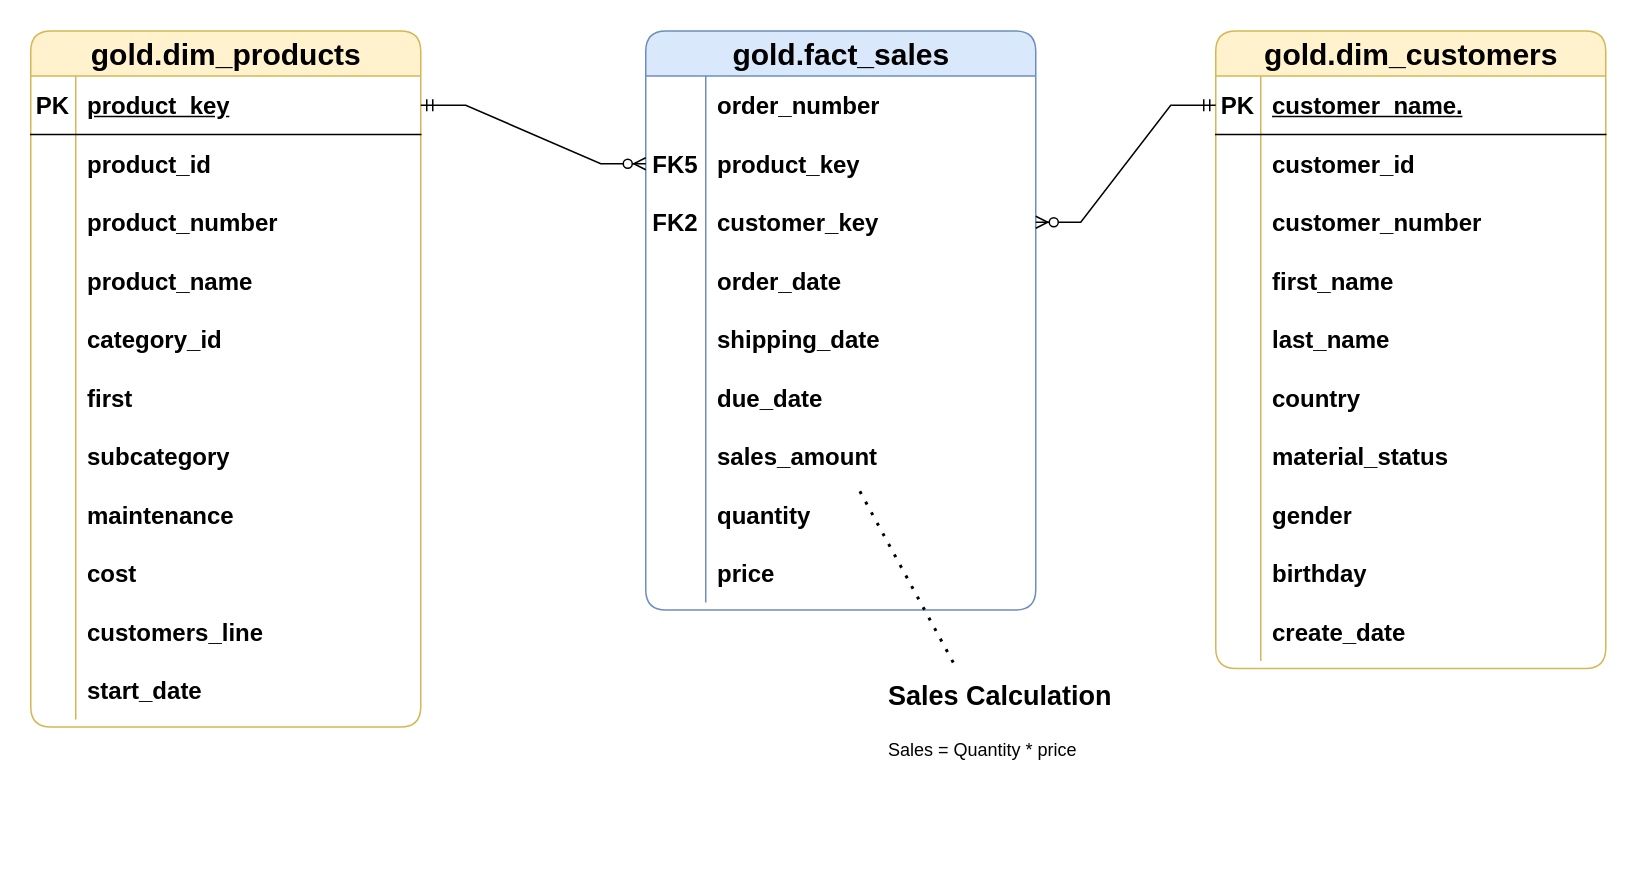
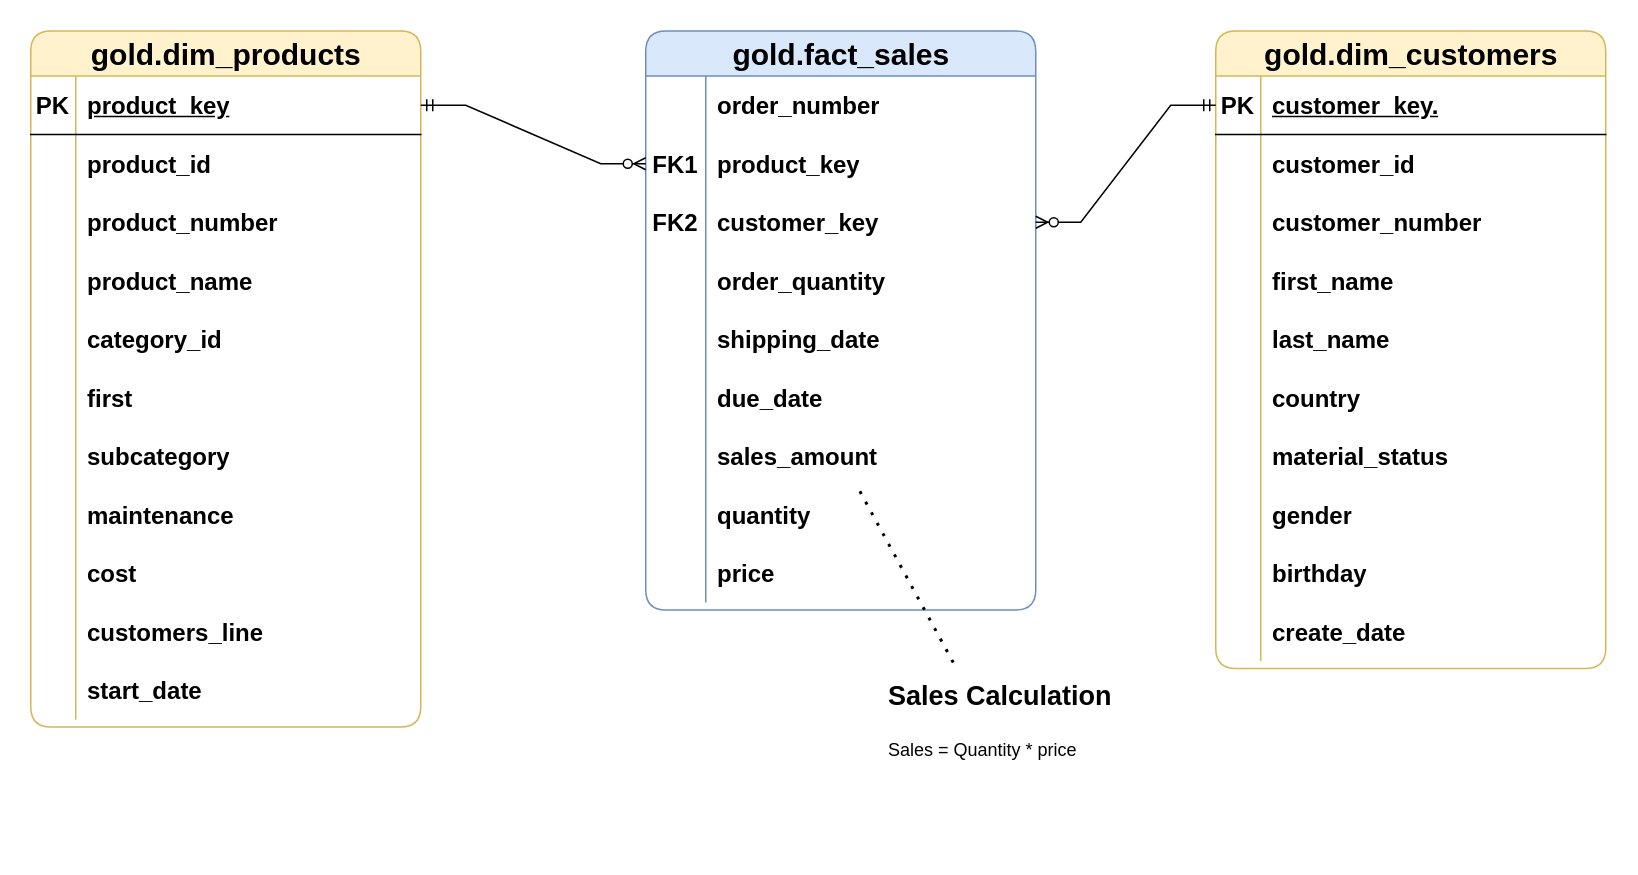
(1364, 106) -> (1357, 106)
(676, 164) -> (676, 164)
(785, 281) -> (809, 281)
